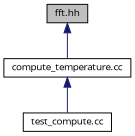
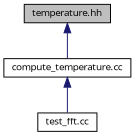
(67, 14) -> (67, 14)
(67, 122) -> (67, 122)
